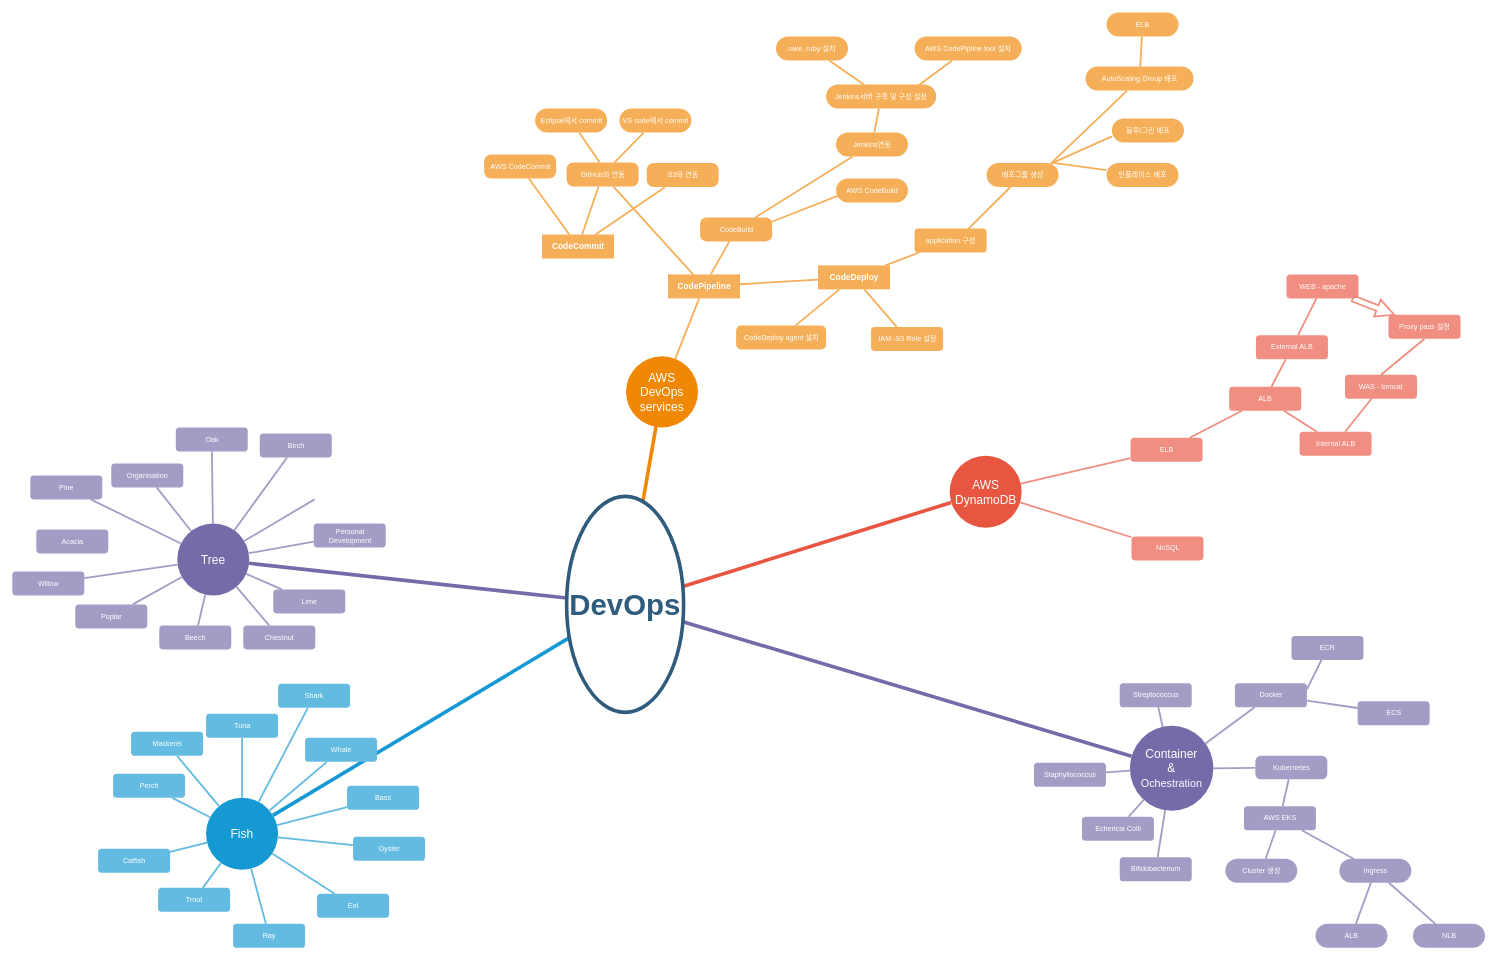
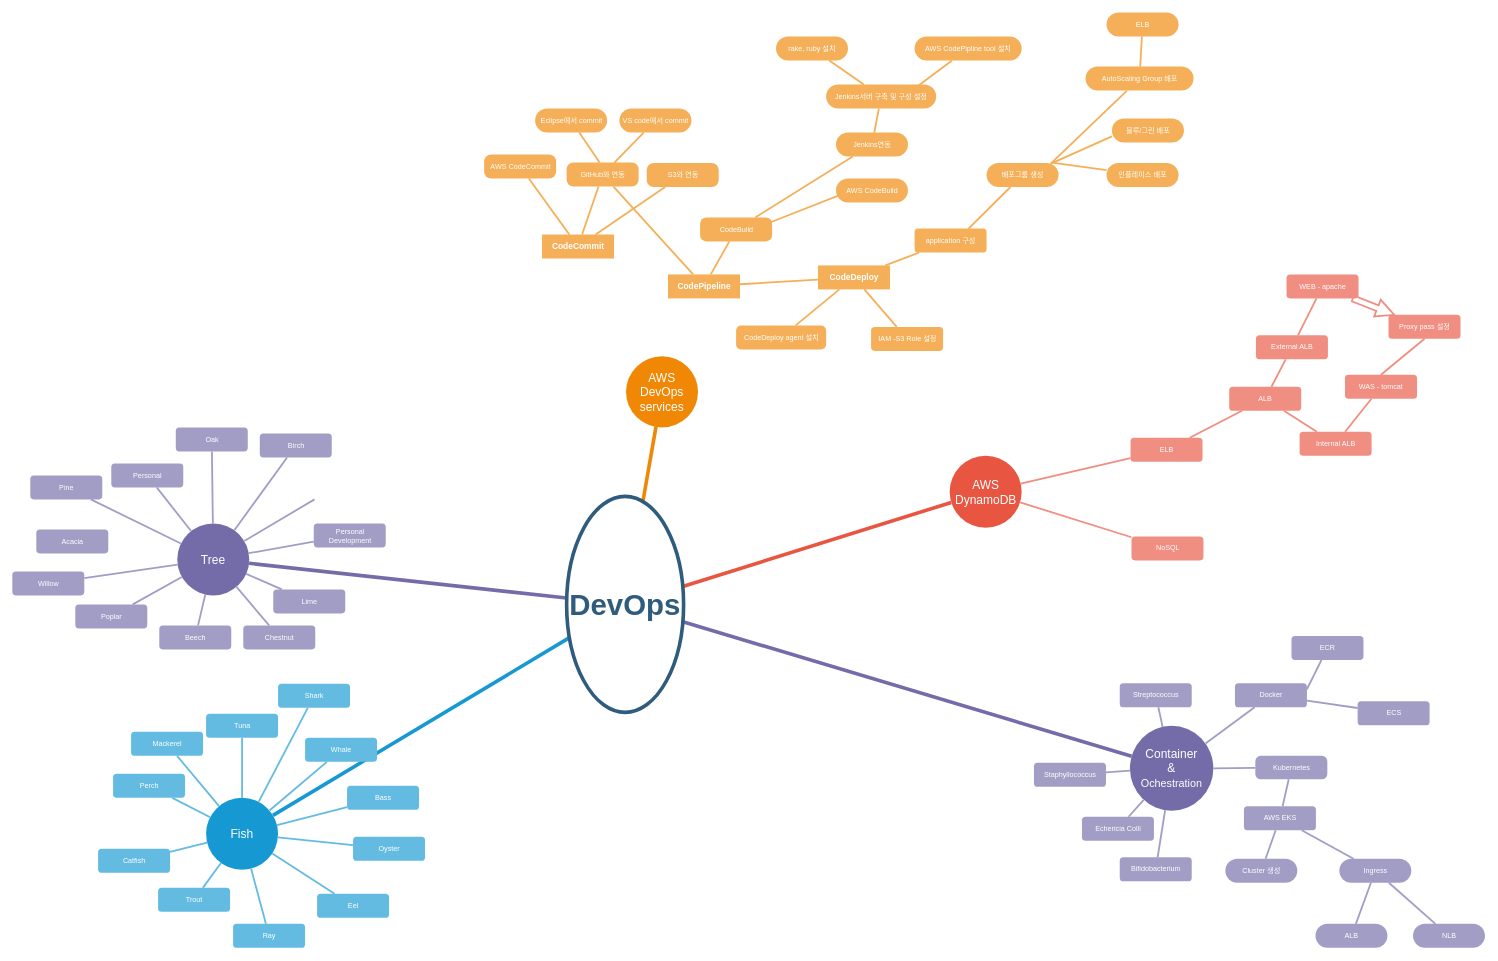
(687, 328) -> none
(148, 476) -> (148, 476)
